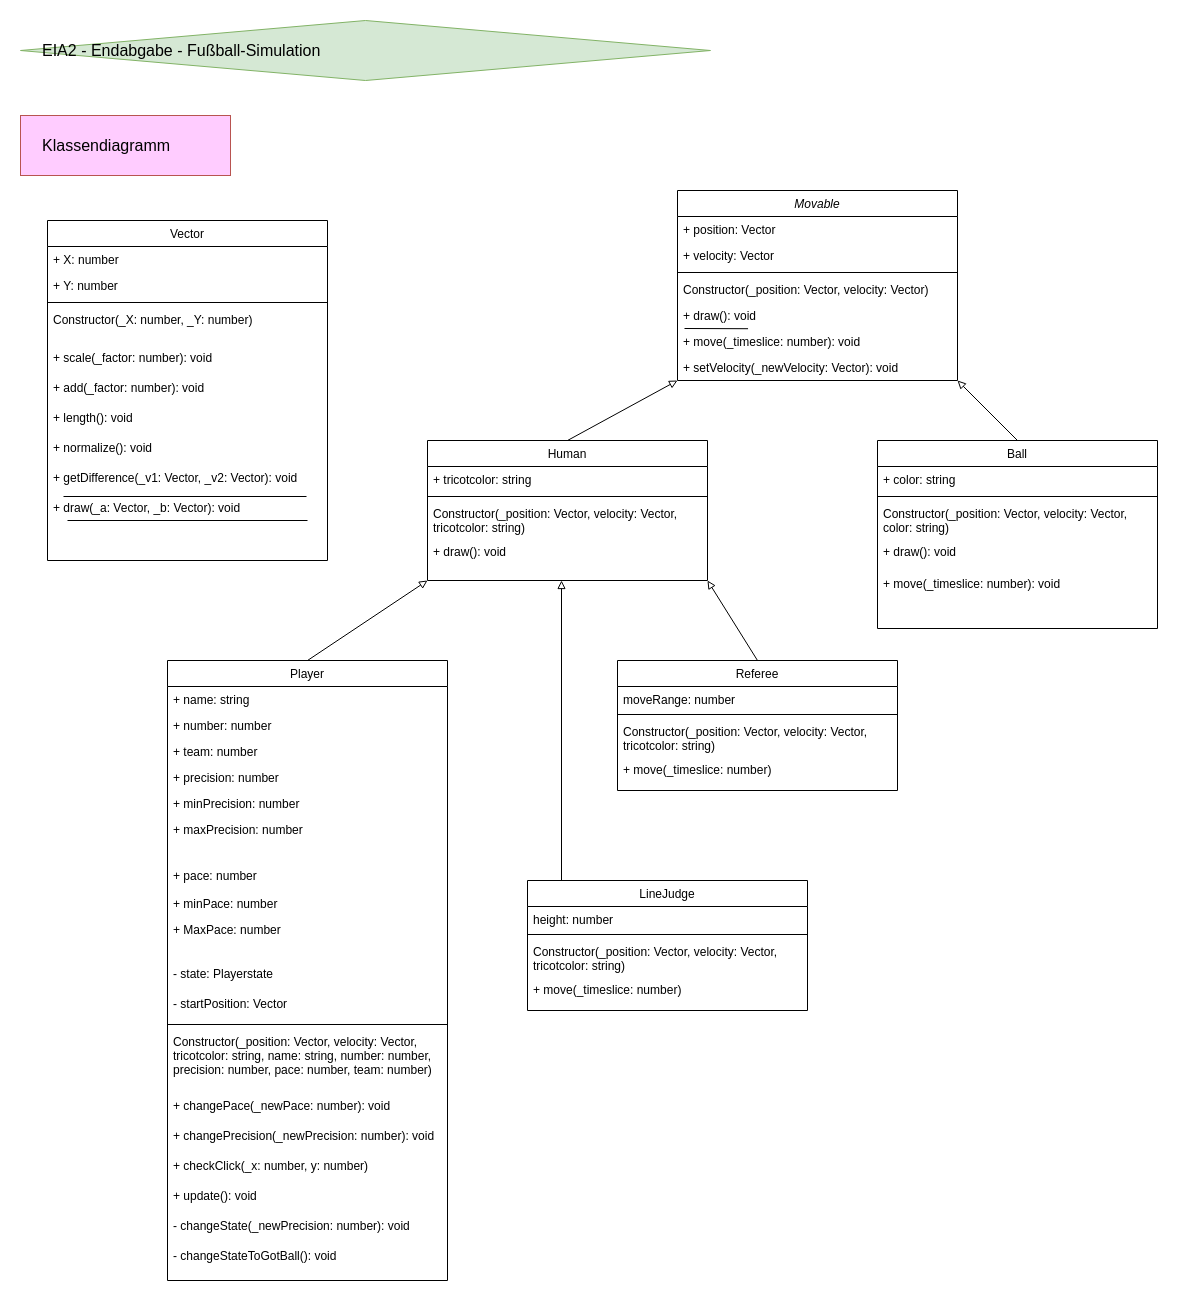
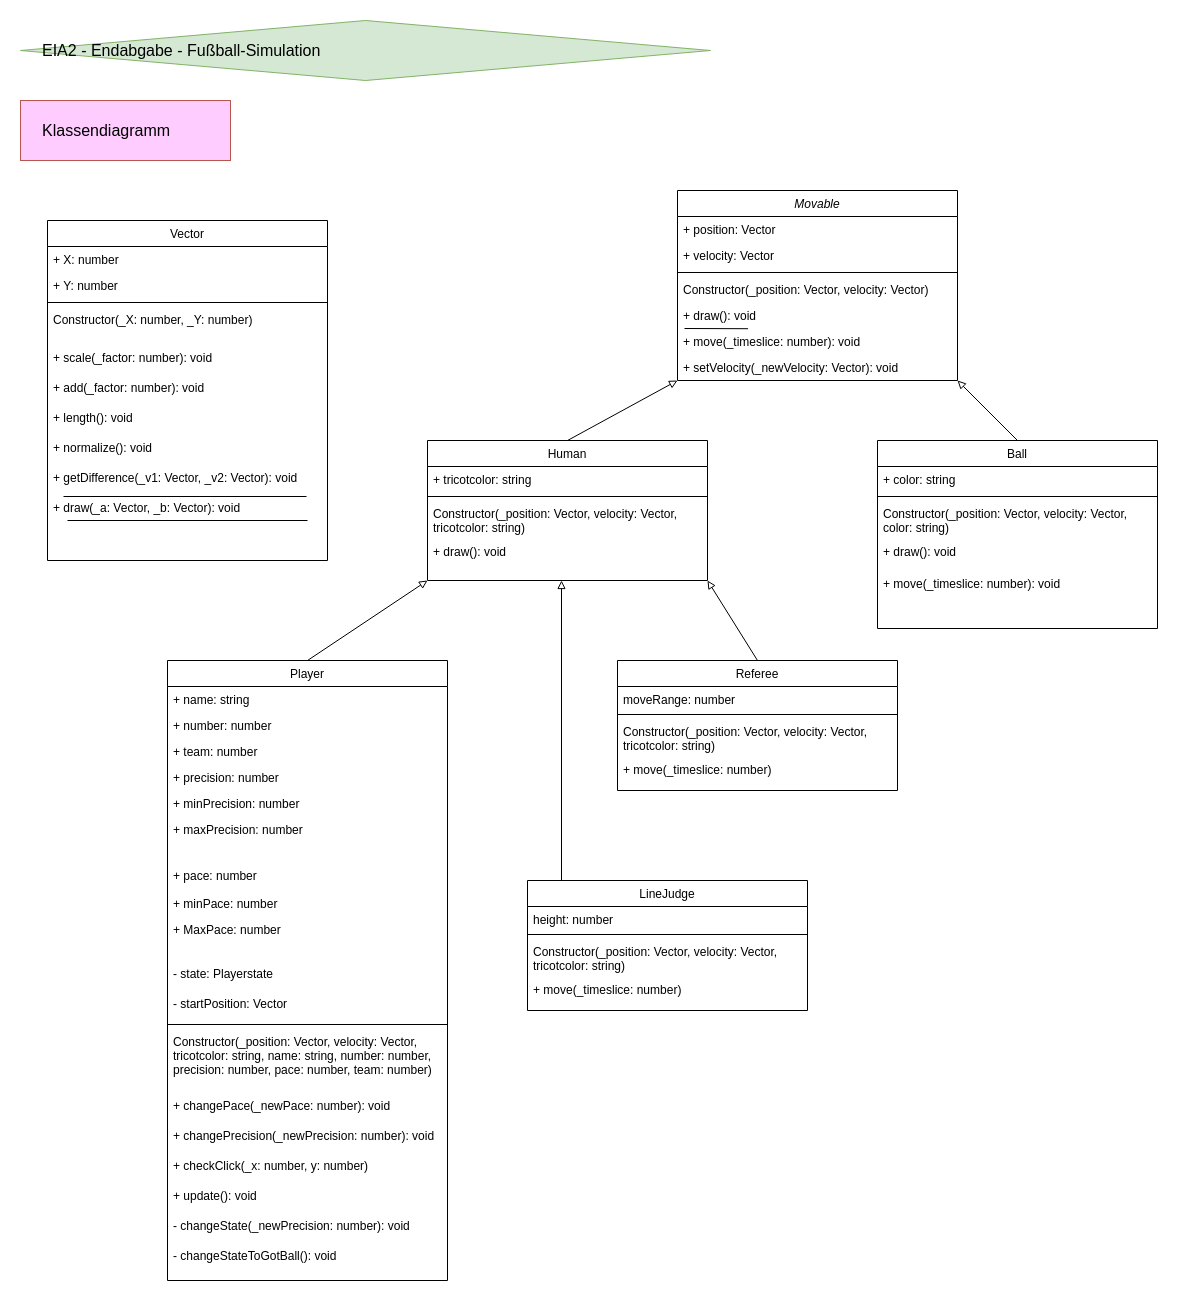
(126, 146) -> (126, 131)
